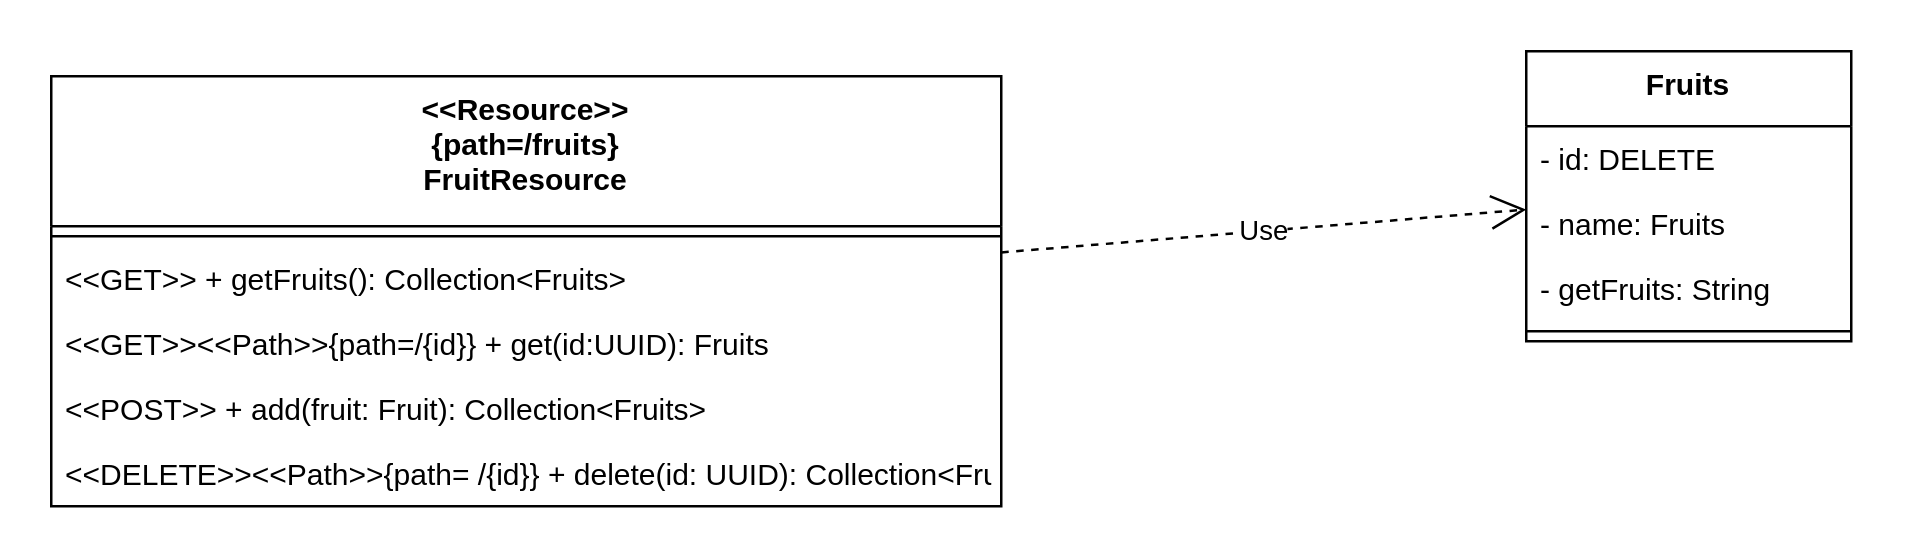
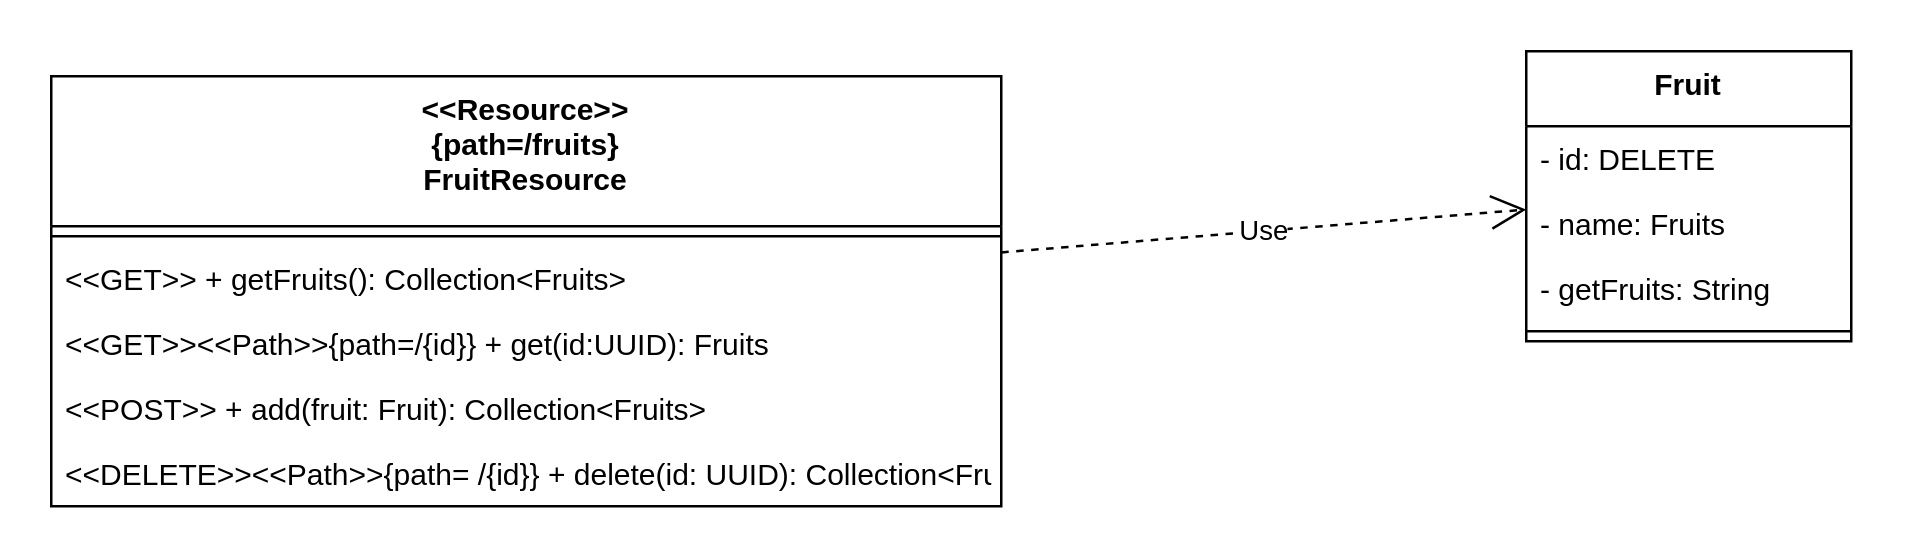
(1688, 85) -> (1688, 85)
